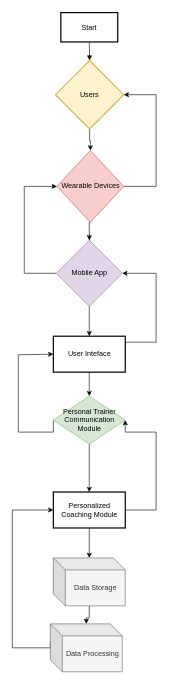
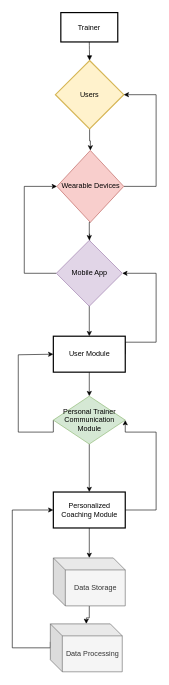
(89, 27) -> (89, 27)
(90, 354) -> (90, 354)
